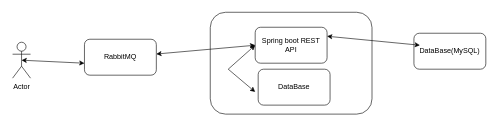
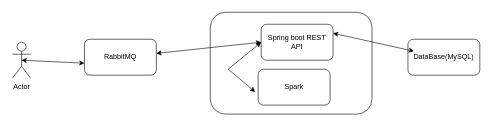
(291, 45) -> (297, 42)
(450, 51) -> (444, 57)
(294, 87) -> (294, 87)
